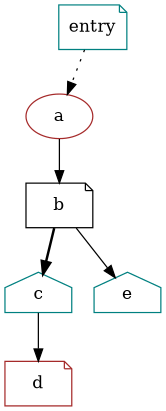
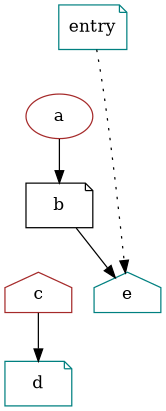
(78, 66) -> (112, 155)
(50, 245) -> none
(38, 295) -> (38, 295)
(38, 384) -> (38, 384)
